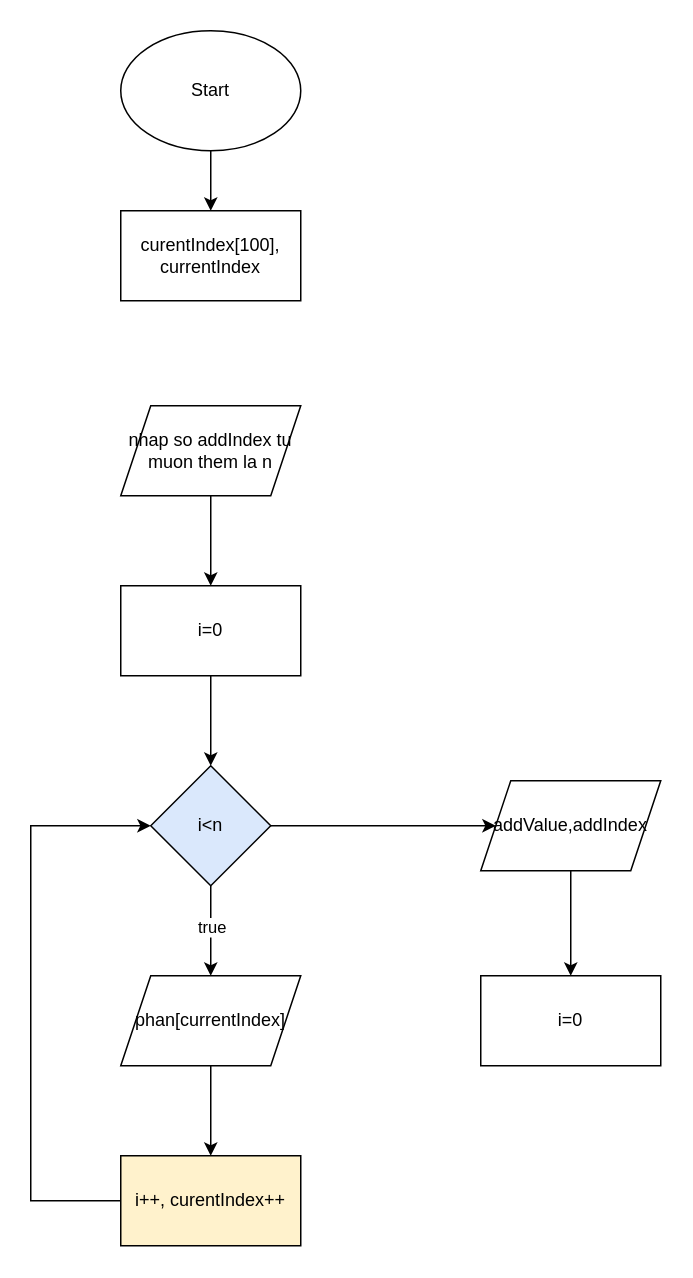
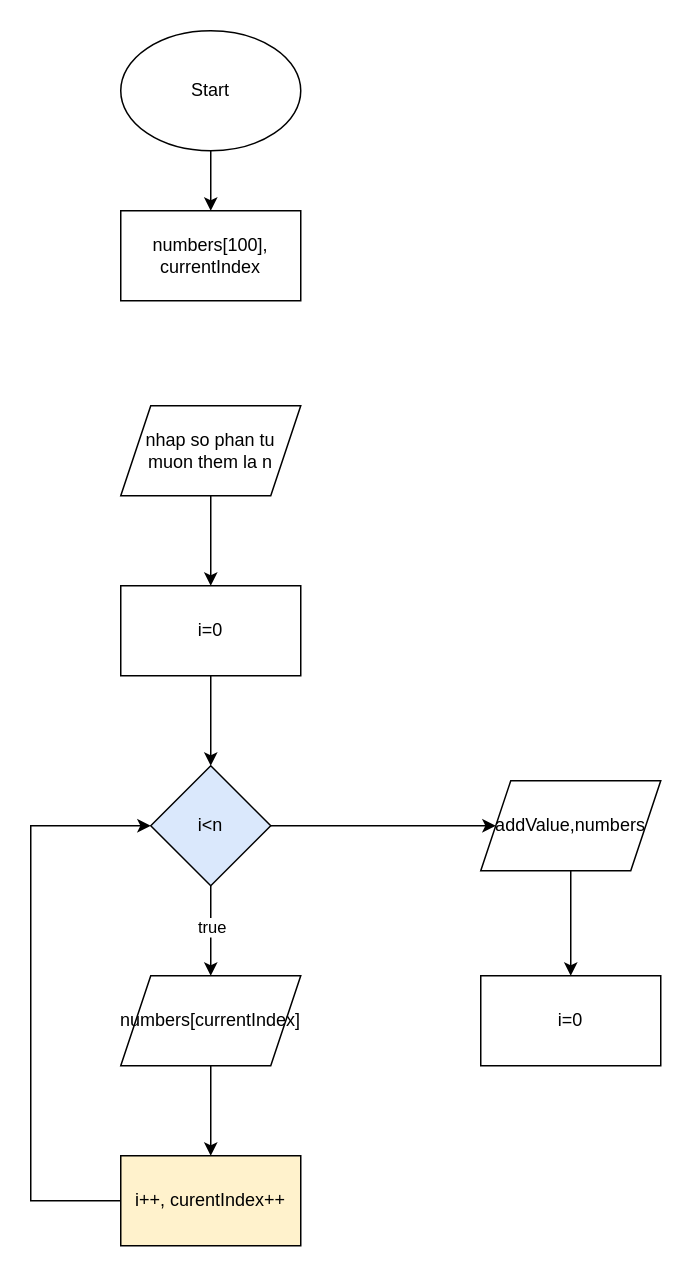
(211, 256) -> (211, 256)
(211, 451) -> (211, 451)
(571, 826) -> (571, 826)
(211, 1021) -> (211, 1021)
